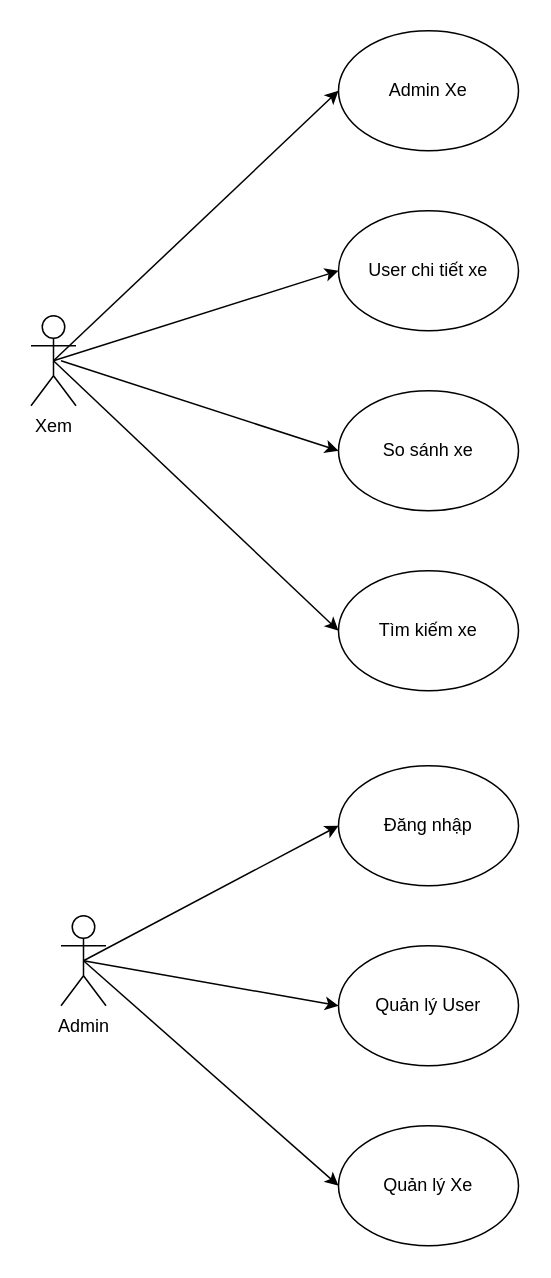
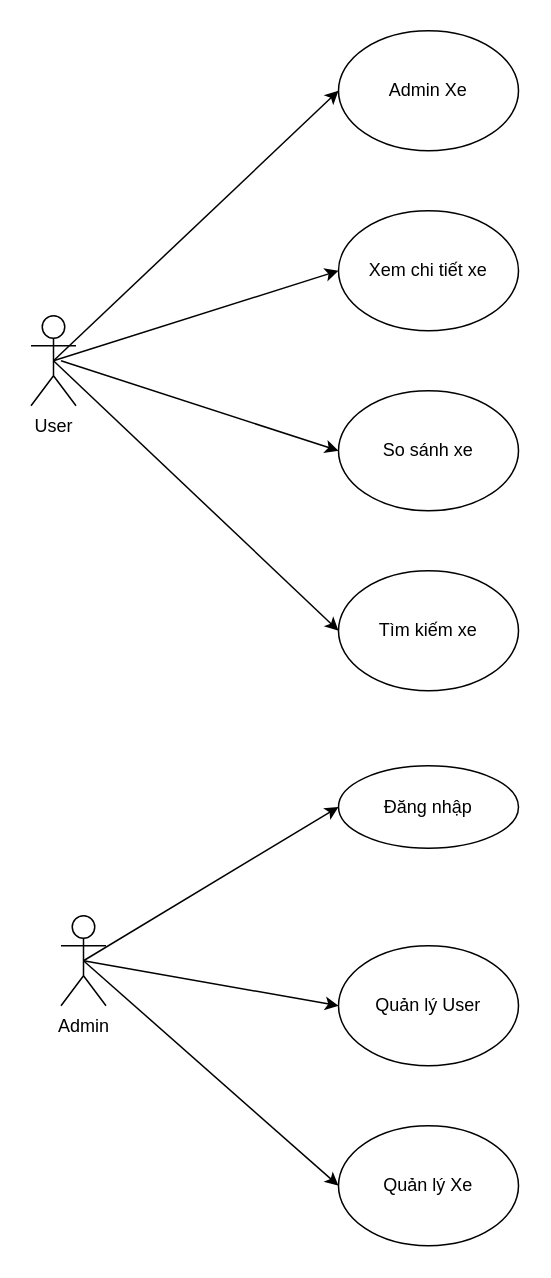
(428, 271) -> (428, 271)
(54, 427) -> (54, 427)
(428, 826) -> (428, 807)
